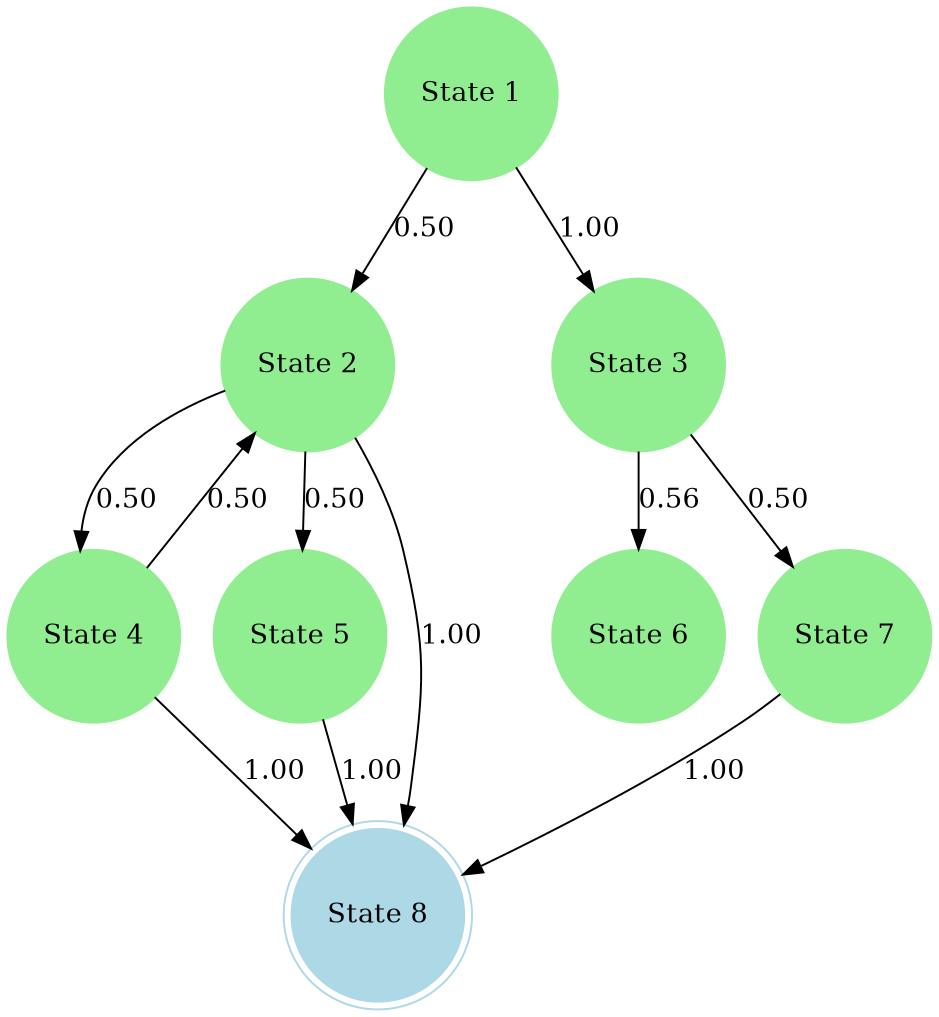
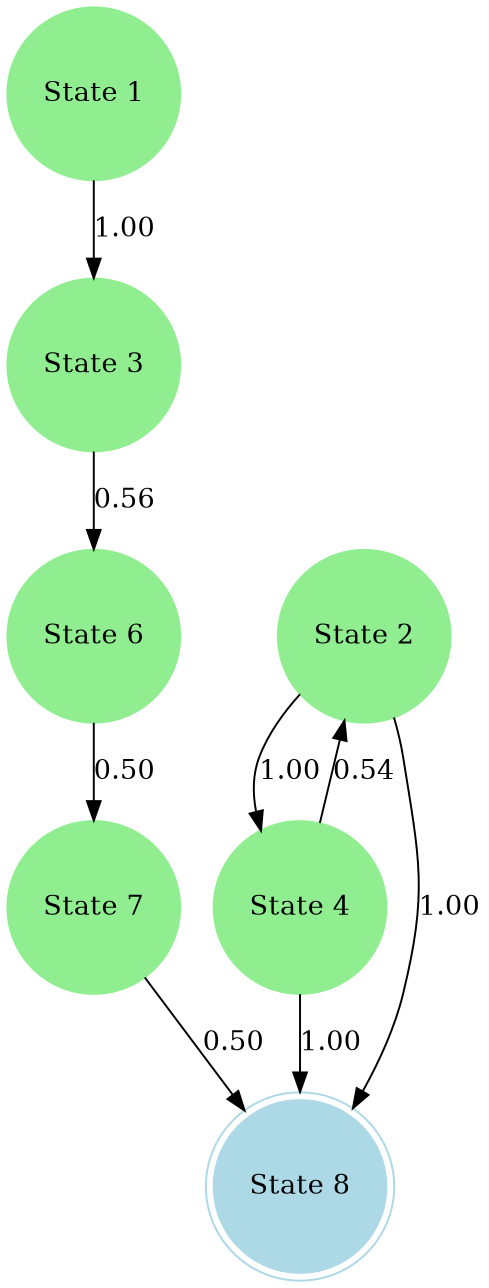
(395, 221) -> none
(736, 493) -> (94, 762)
(127, 501) -> (290, 772)
(238, 501) -> (364, 772)
(300, 636) -> none
(715, 772) -> (234, 1043)
